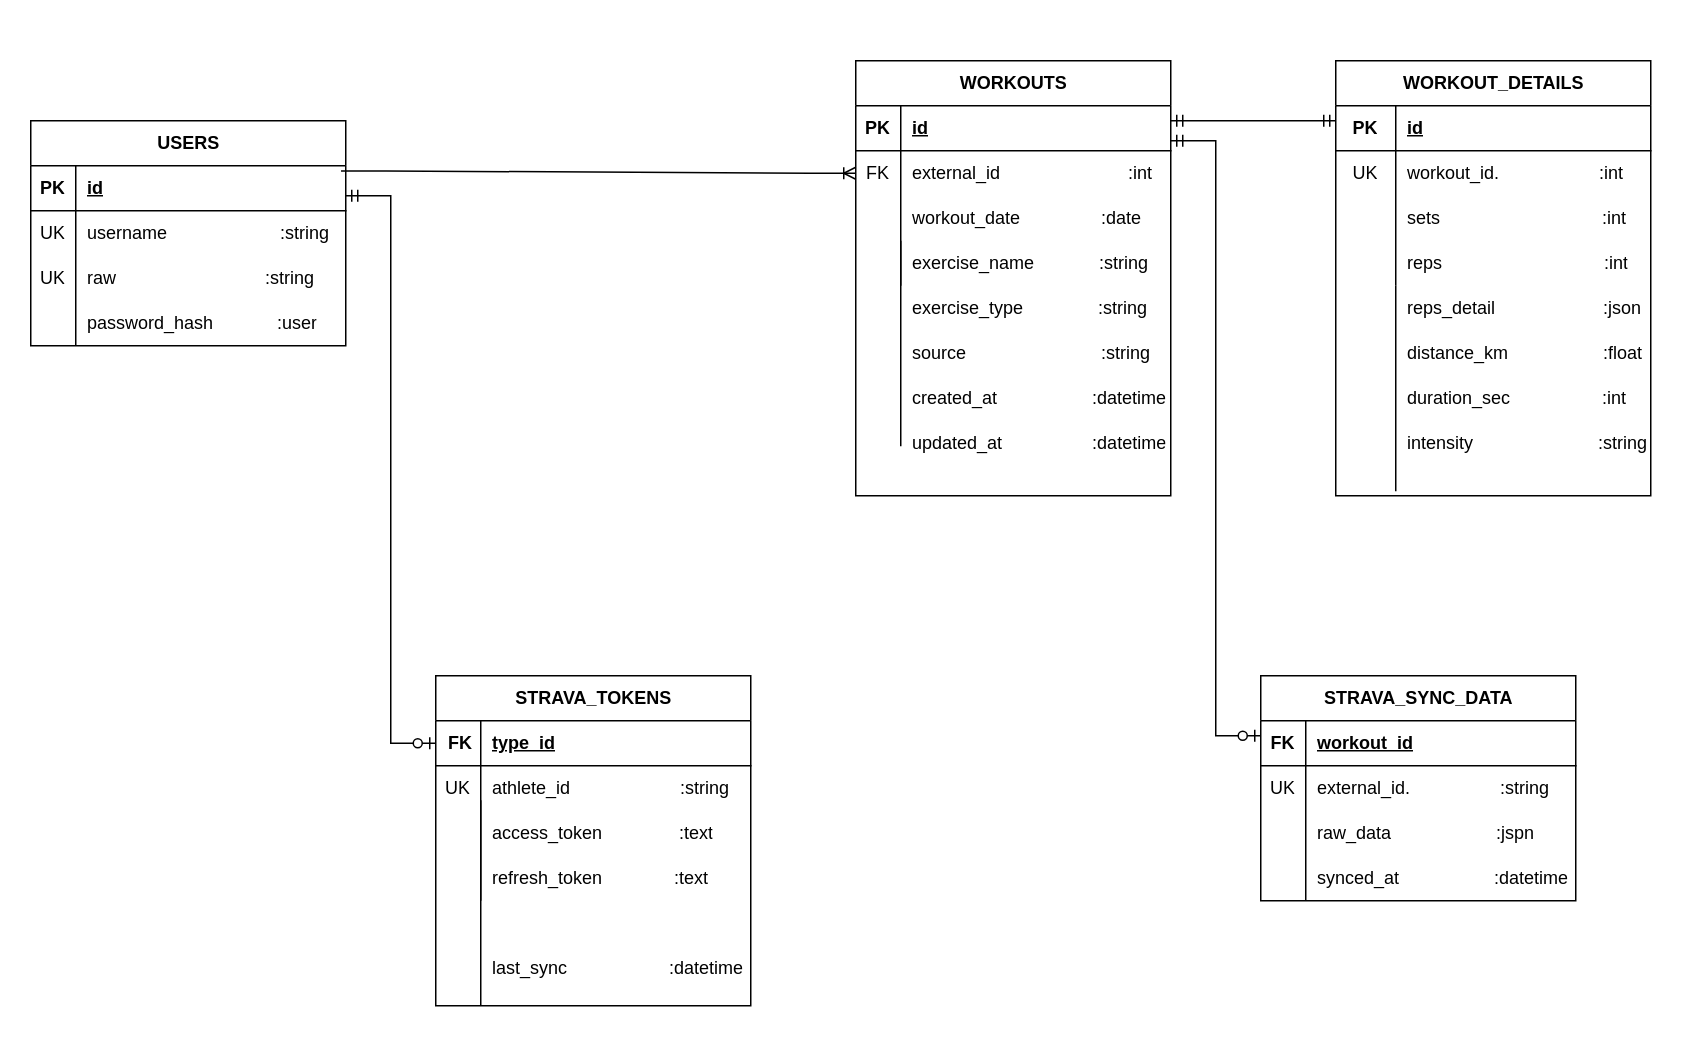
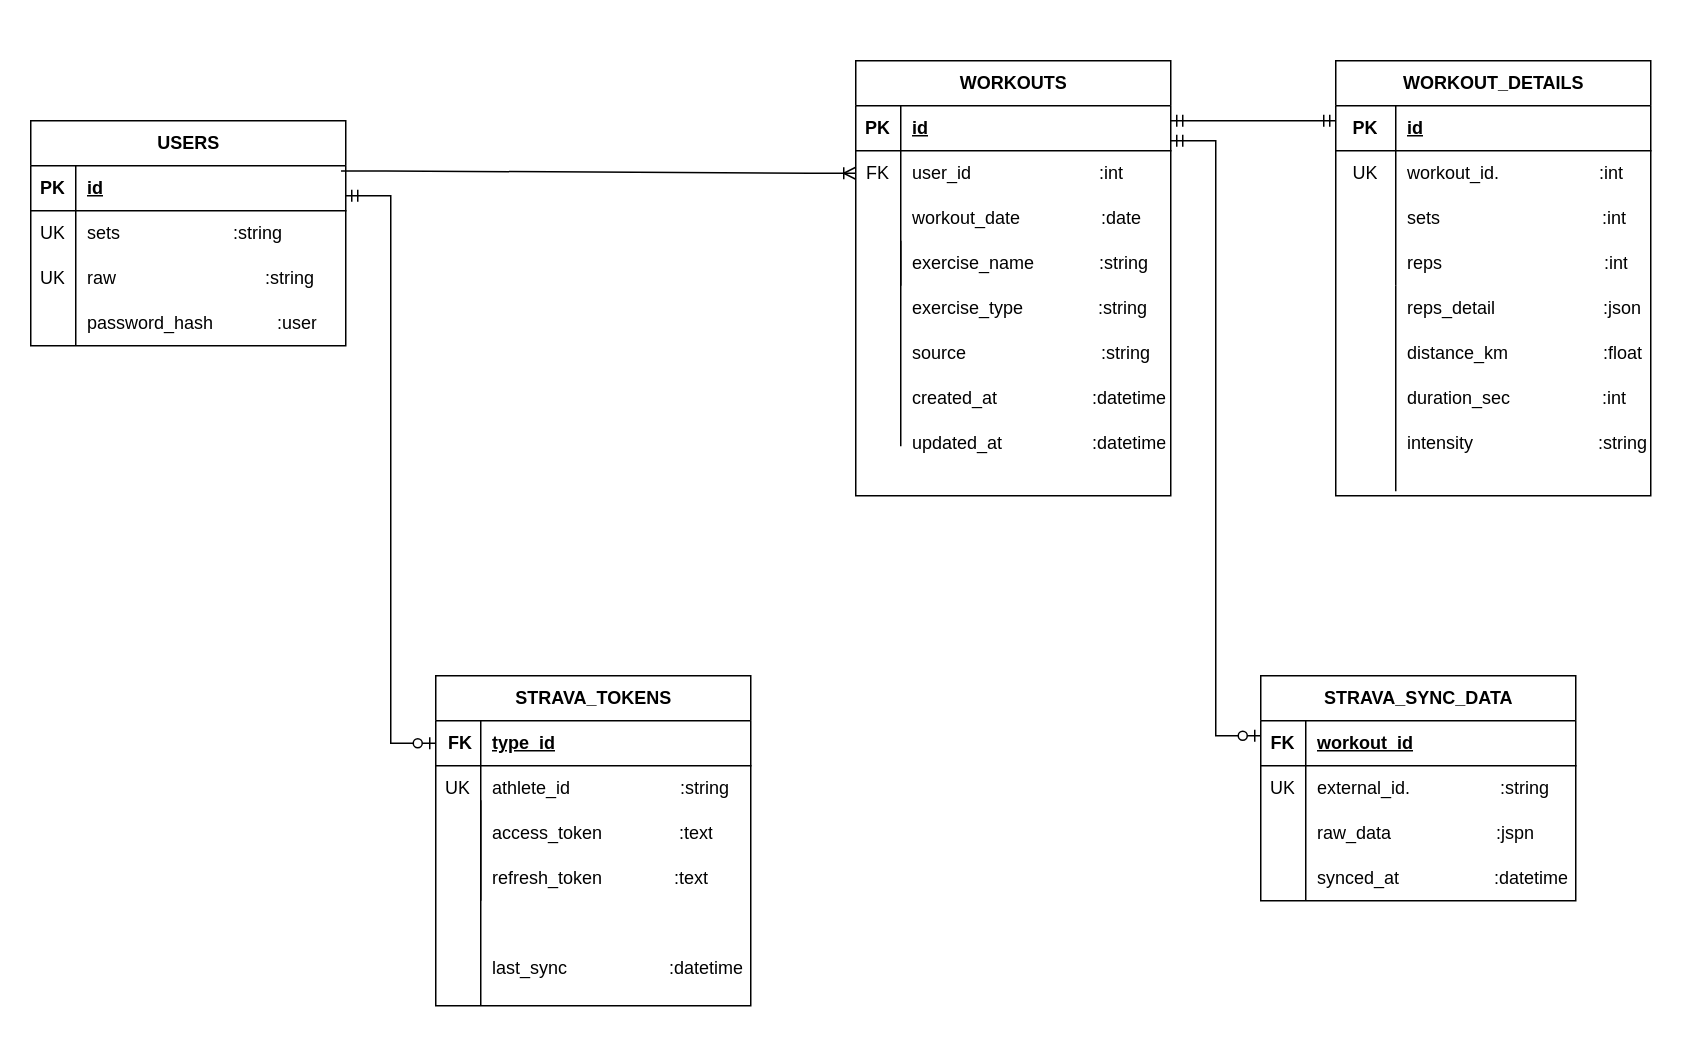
(1042, 173) -> (1031, 173)
(215, 233) -> (195, 233)
